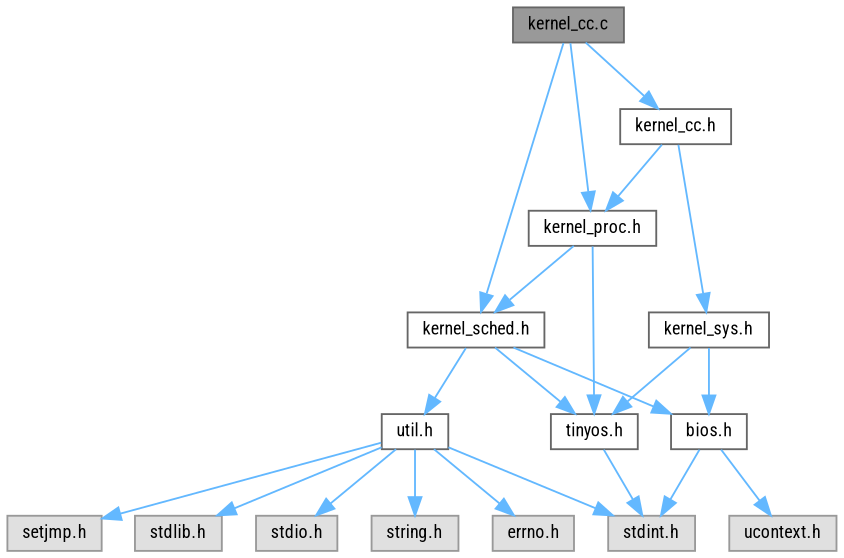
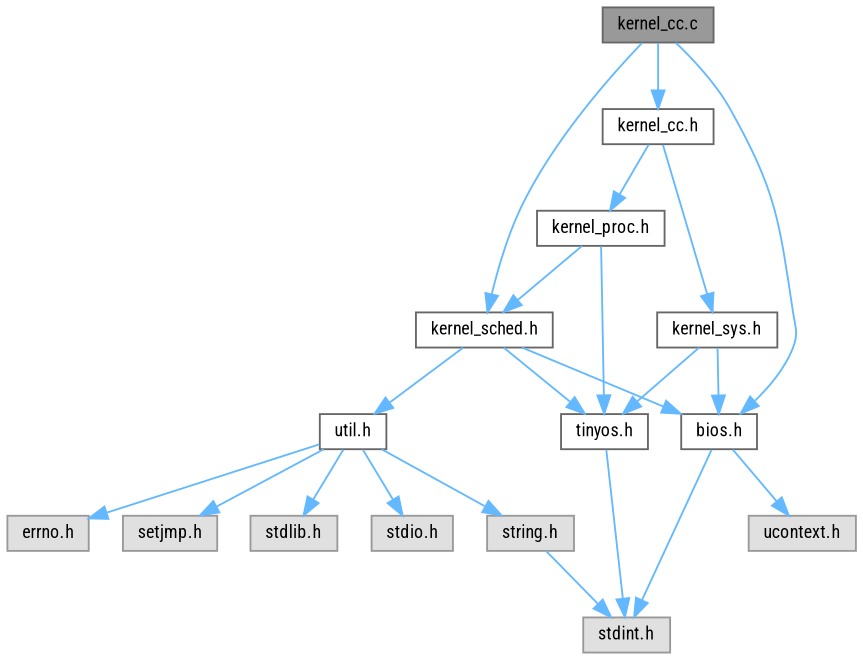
(579, 117) -> (776, 215)
(522, 478) -> (572, 578)
